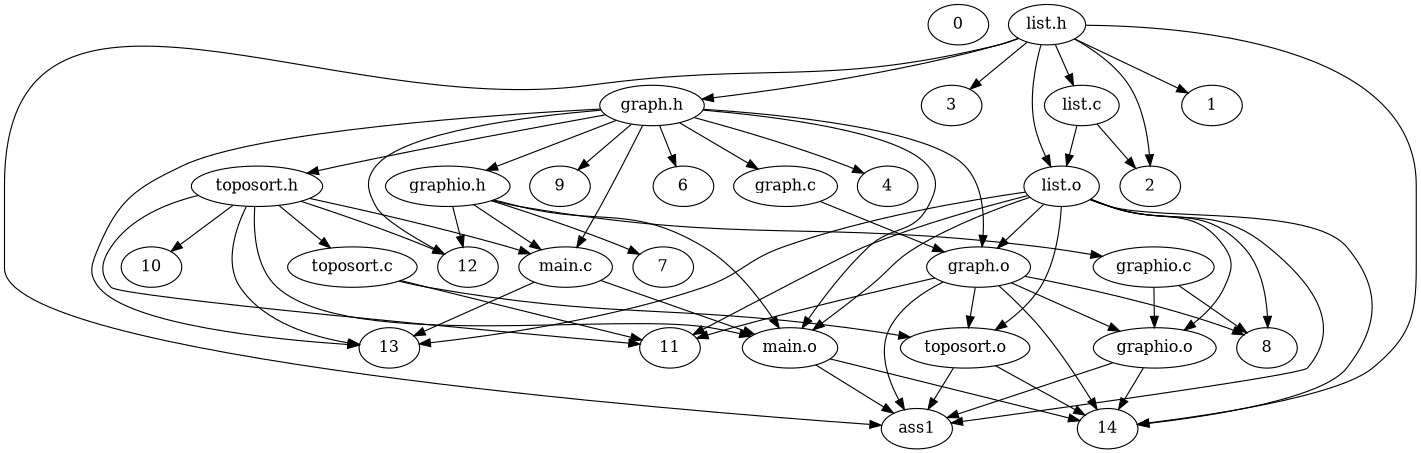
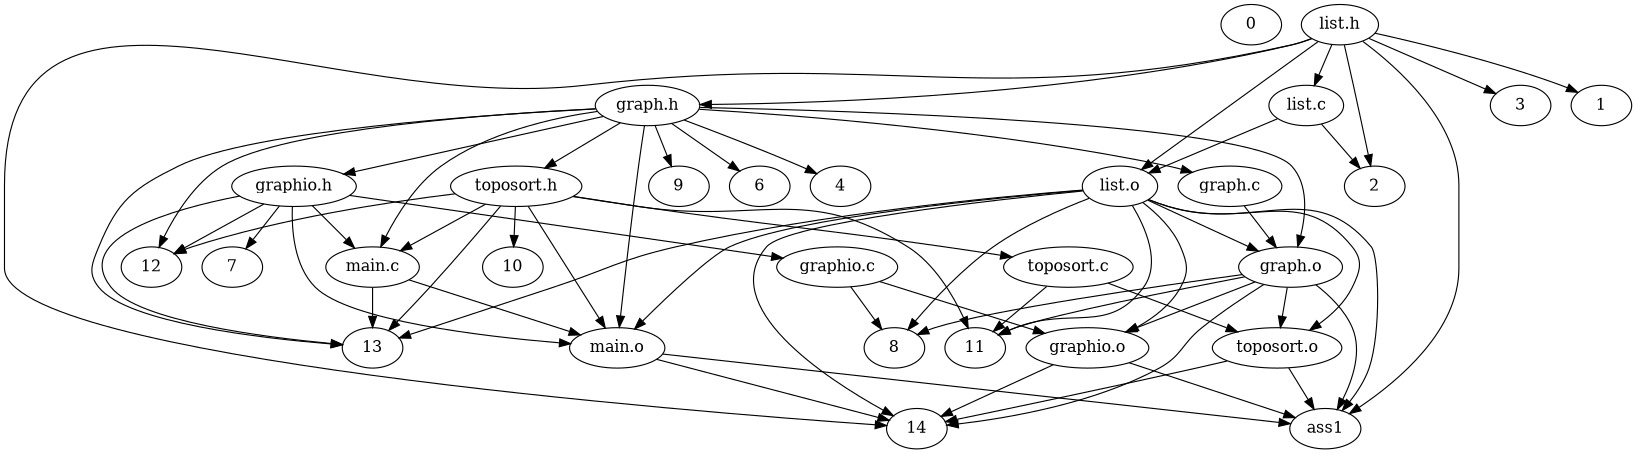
none -> (120, 295)
